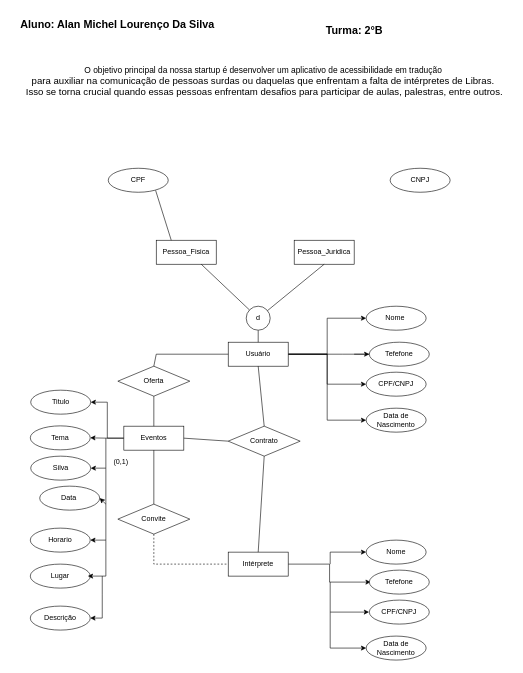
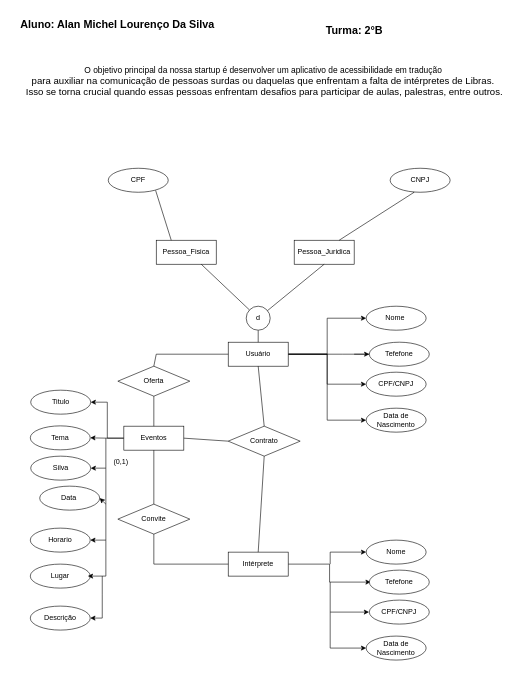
none -> (377, 216)
(176, 564) -> (176, 564)
